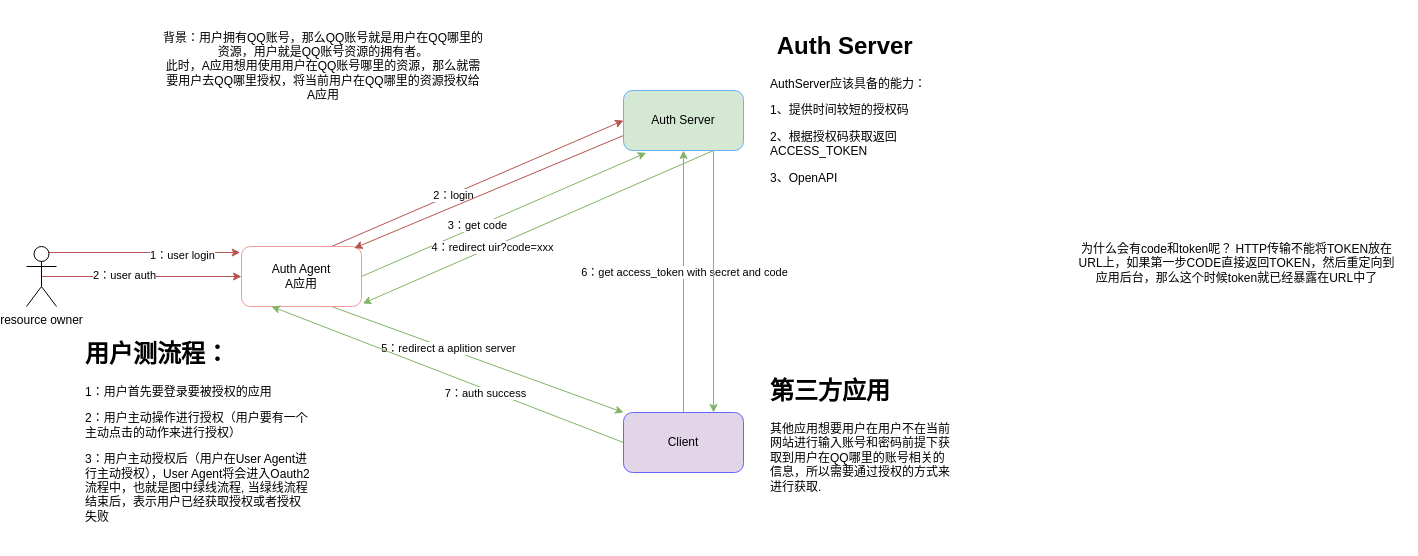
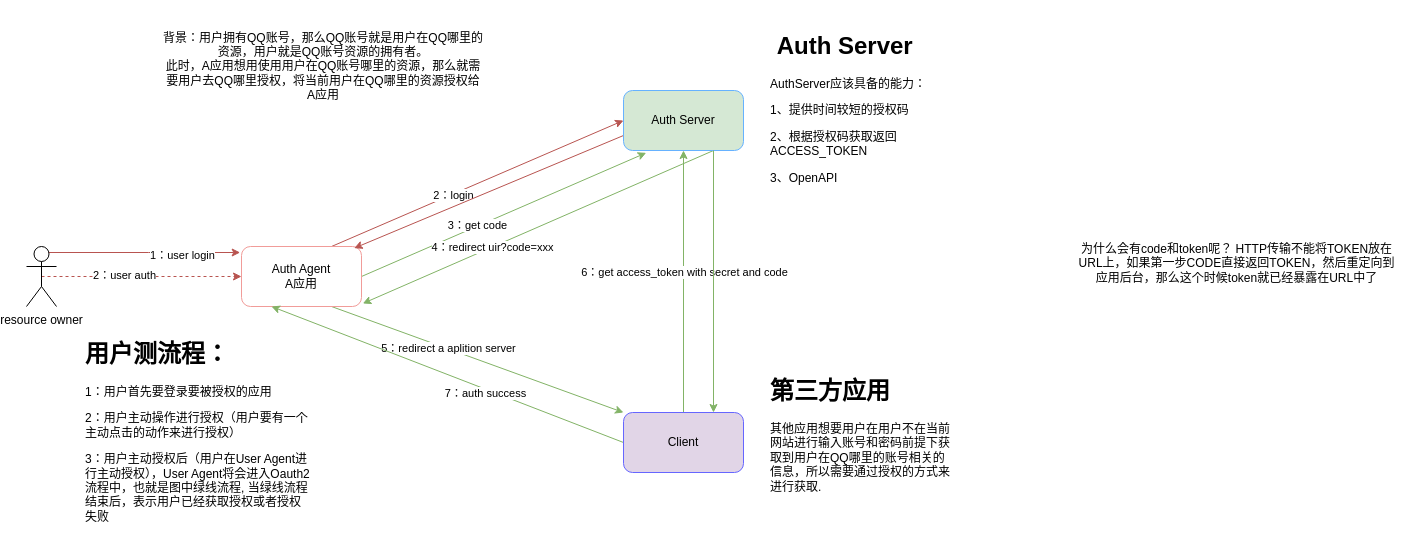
(195, 277) -> (195, 277)
